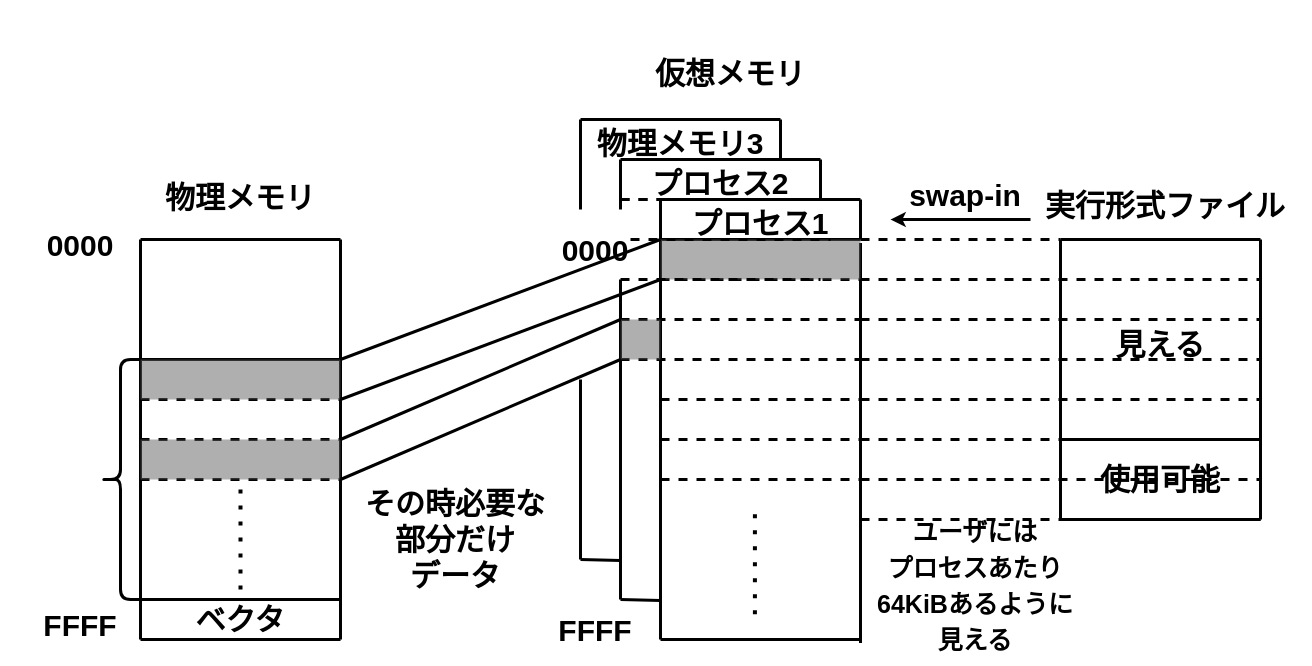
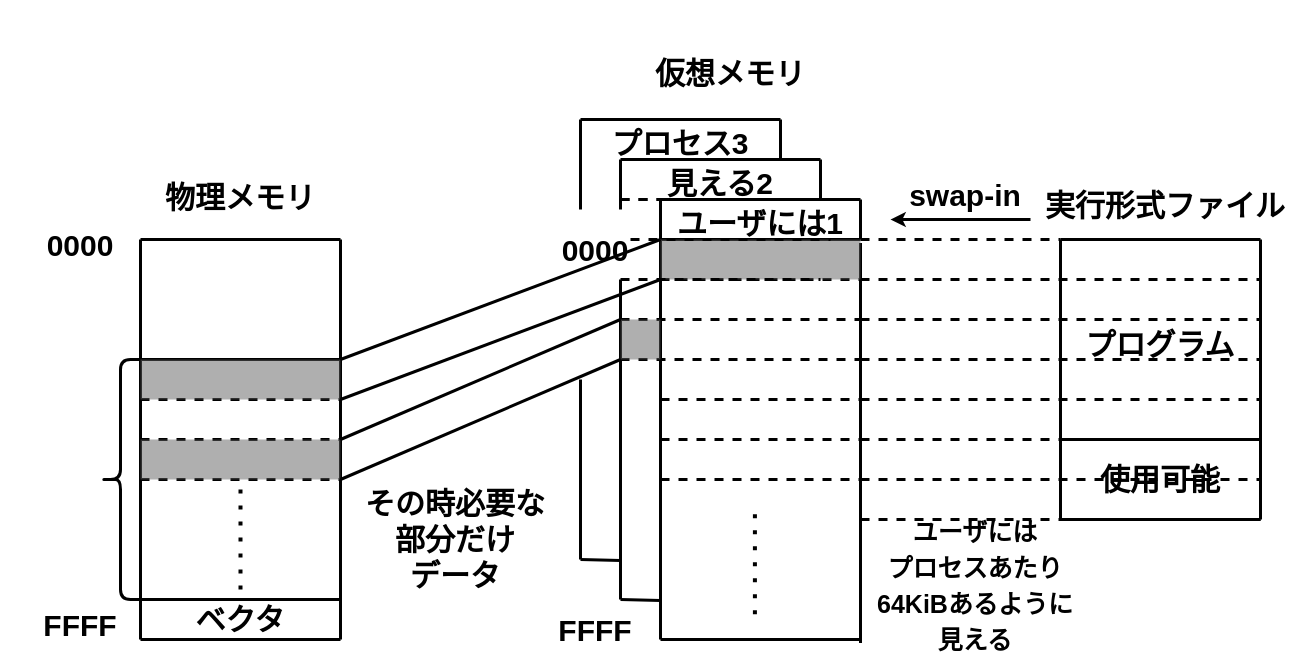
(681, 141) -> (681, 141)
(721, 181) -> (721, 181)
(761, 221) -> (761, 221)
(1161, 345) -> (1161, 345)
